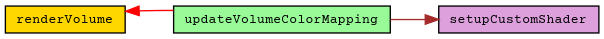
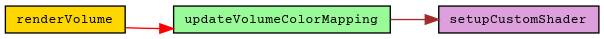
(156, 11) -> (143, 28)
